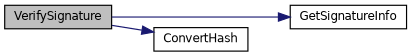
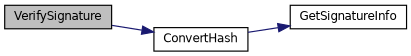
(195, 17) -> (263, 30)
